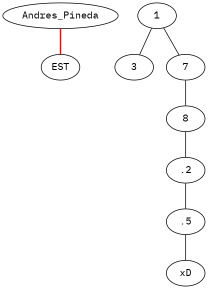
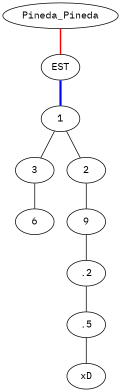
(61, 16) -> (61, 16)
(186, 67) -> (86, 170)
none -> (61, 93)
(186, 119) -> (86, 222)
none -> (35, 222)
